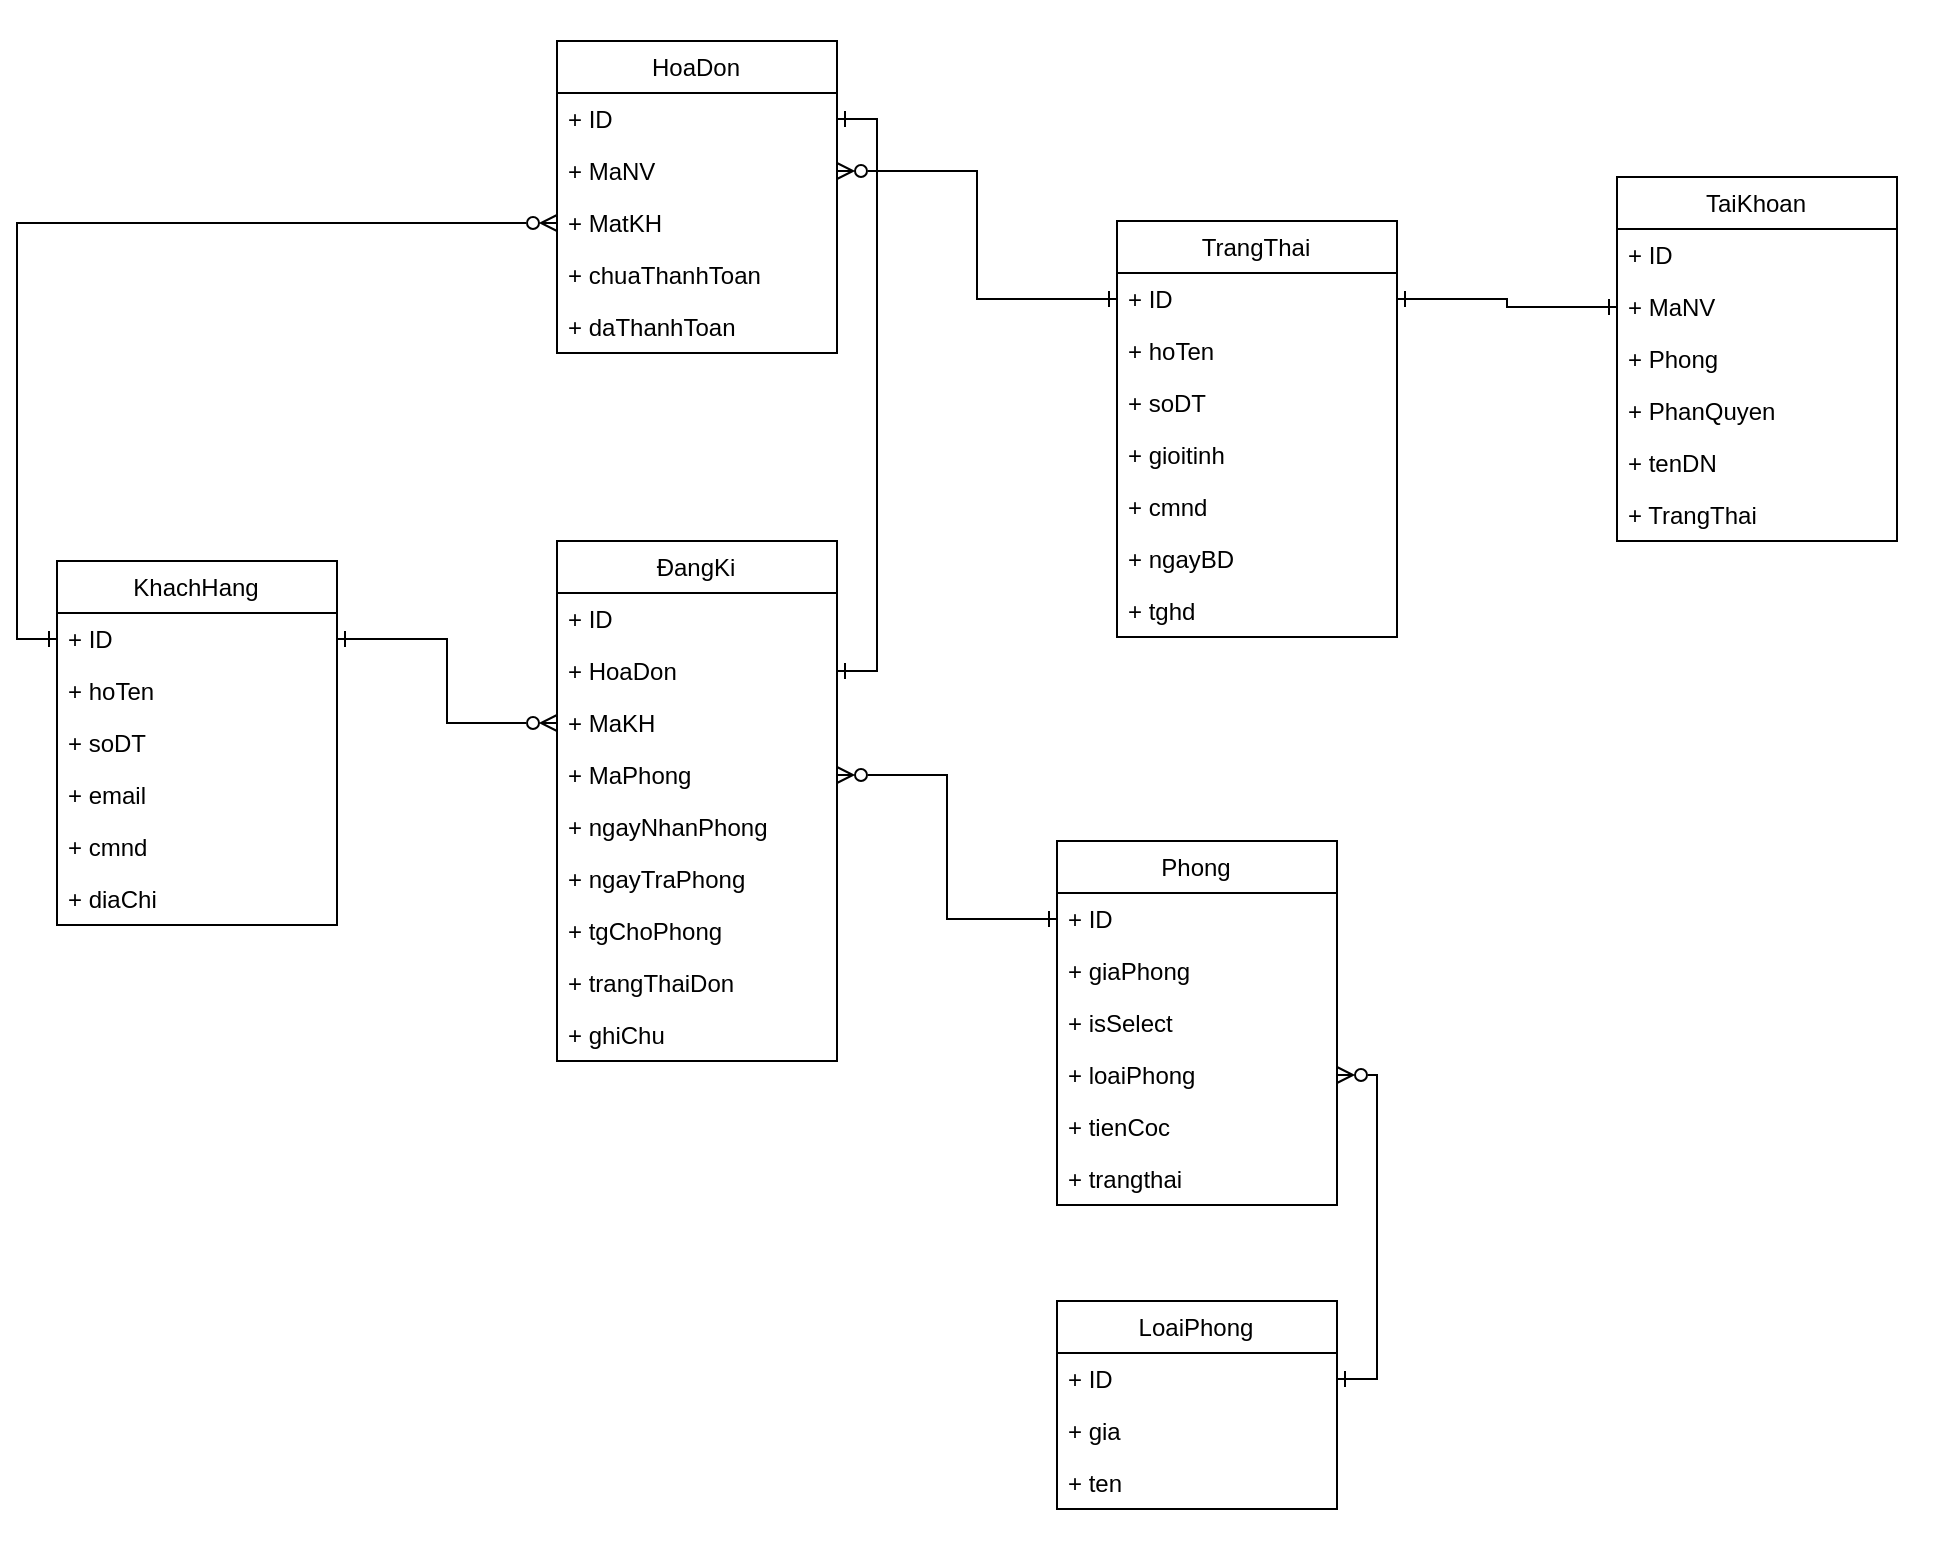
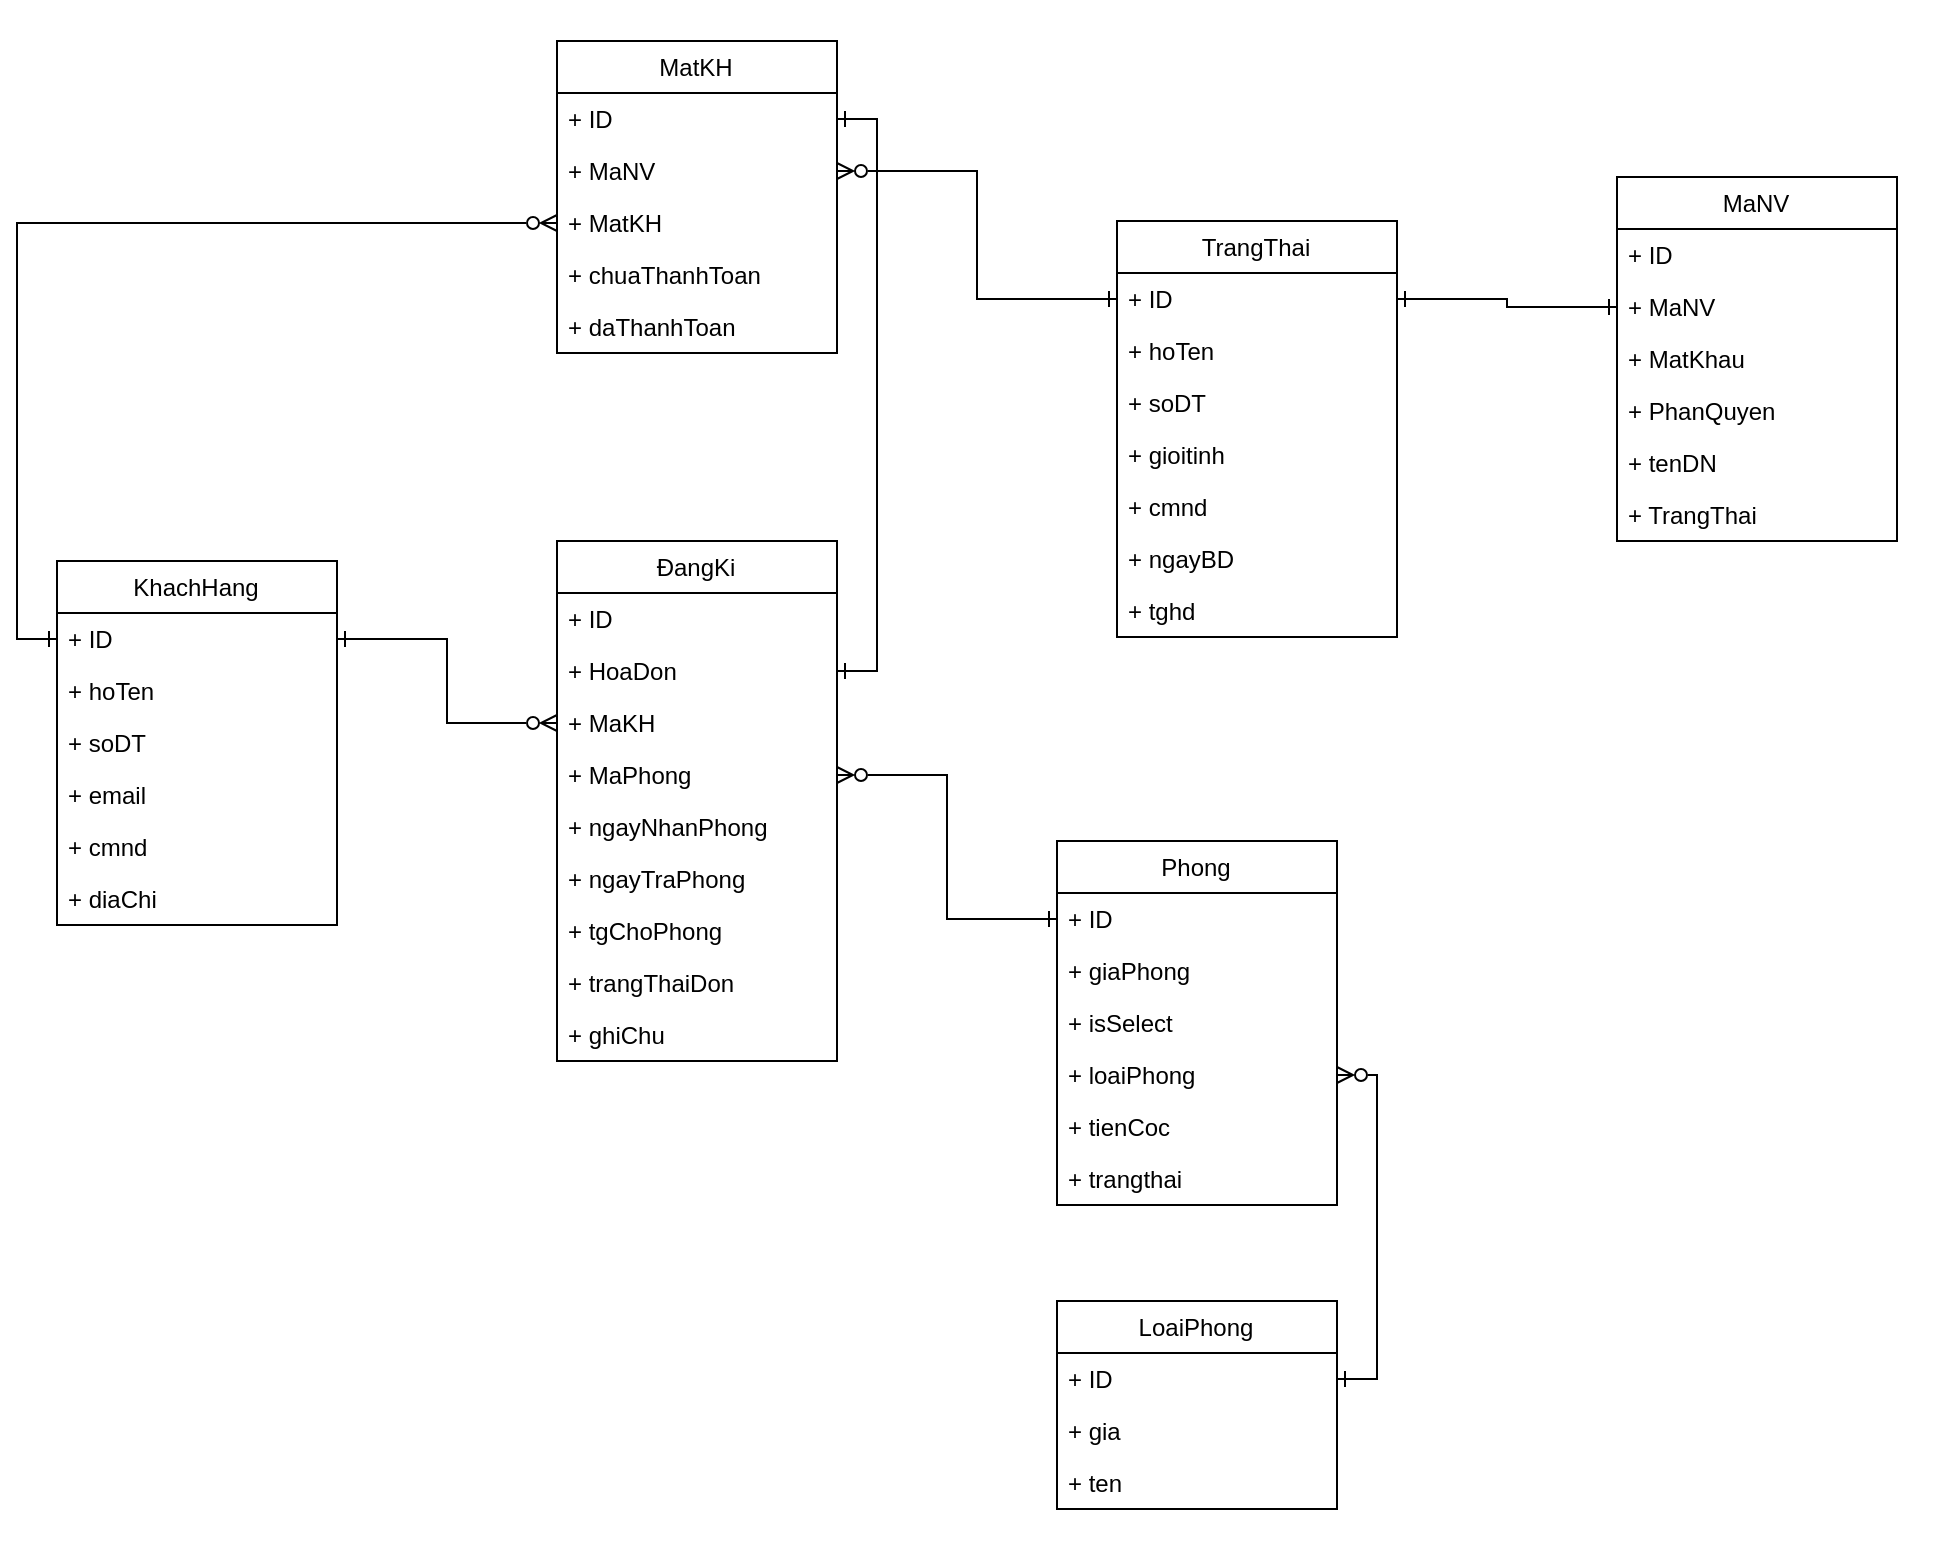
(696, 68) -> (696, 68)
(1756, 204) -> (1756, 204)
(1672, 360) -> (1685, 360)
